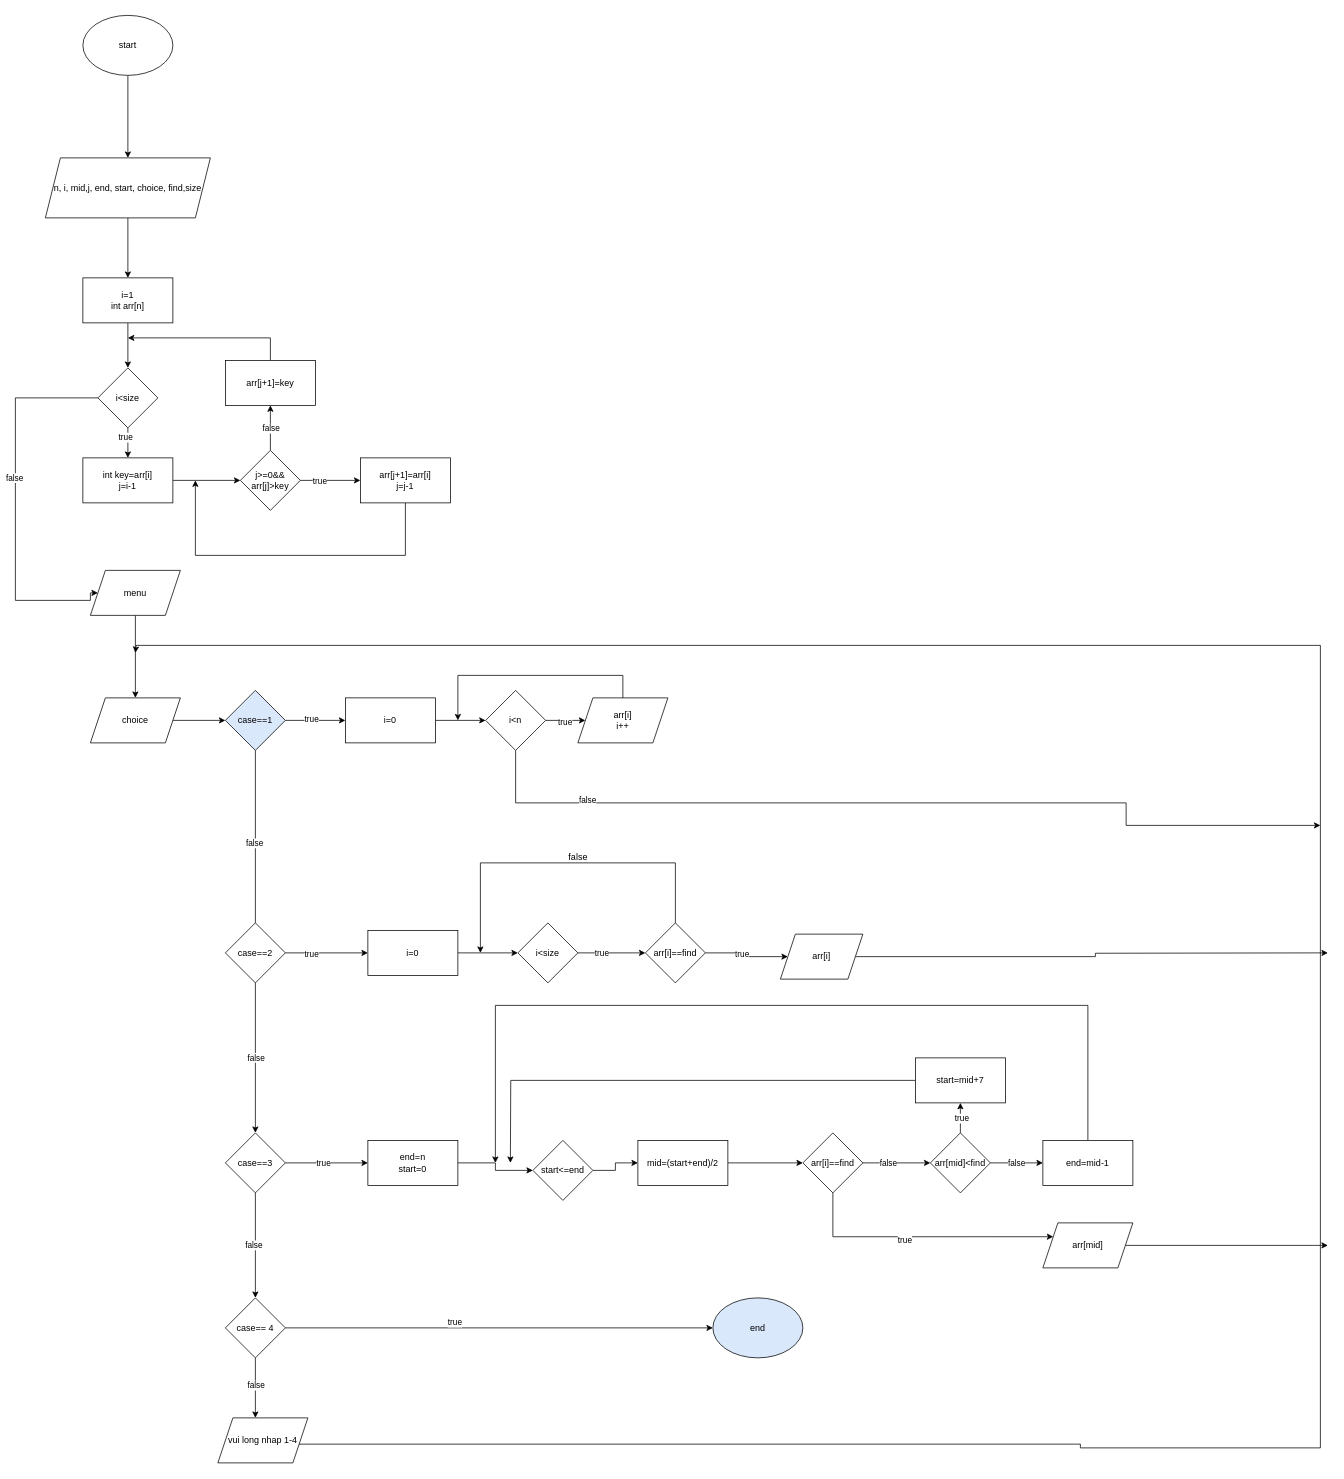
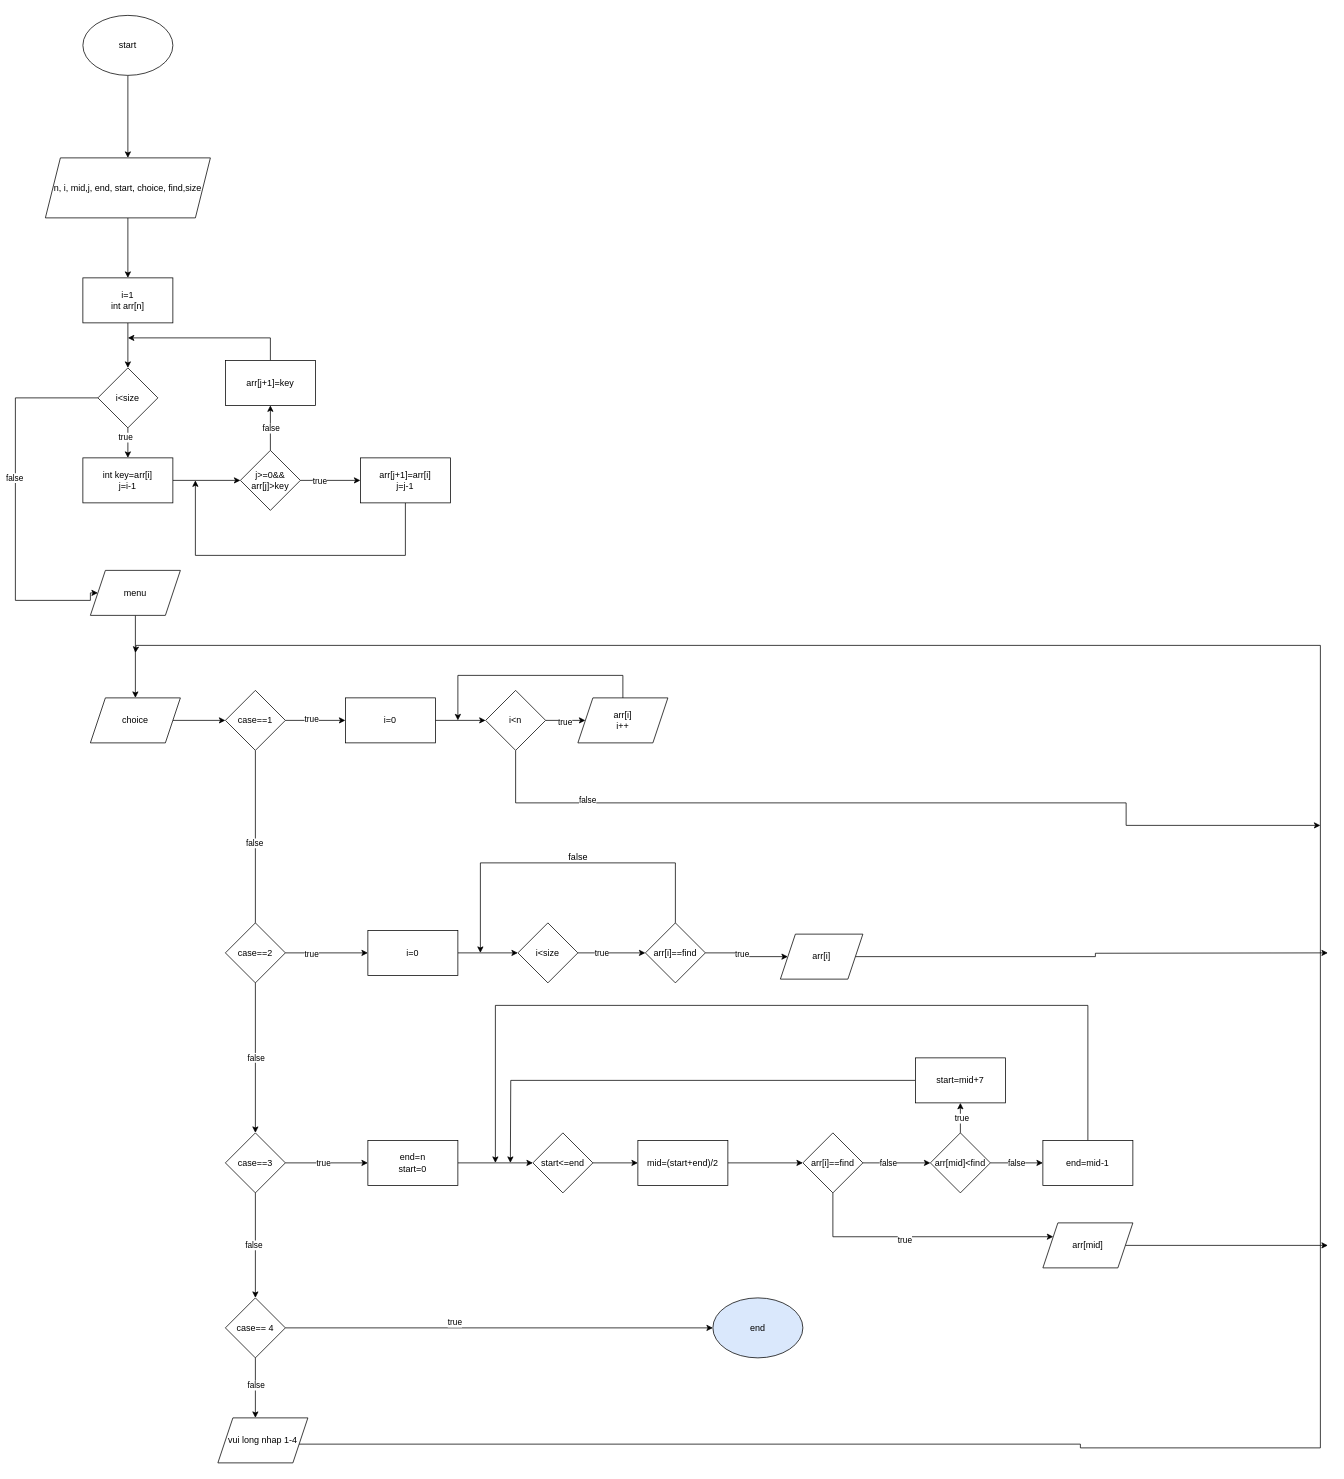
(255, 720) -> (255, 720)
(563, 1170) -> (563, 1163)
